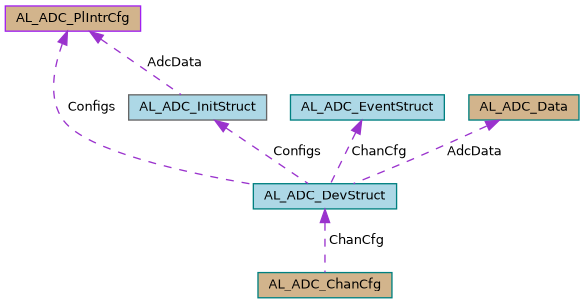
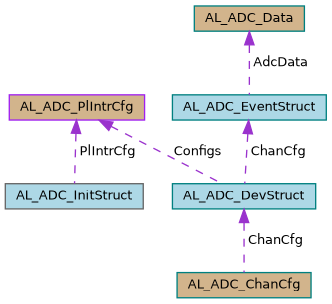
(173, 63) -> (106, 152)
(267, 156) -> none
(420, 156) -> (249, 70)
